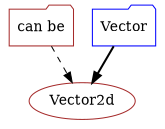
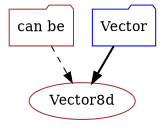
(82, 101) -> (82, 101)
